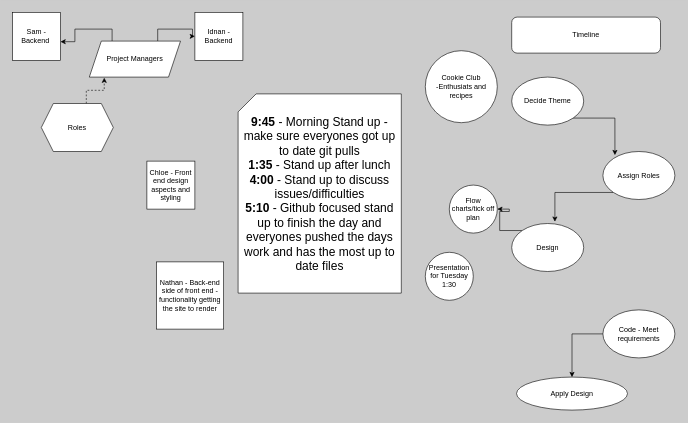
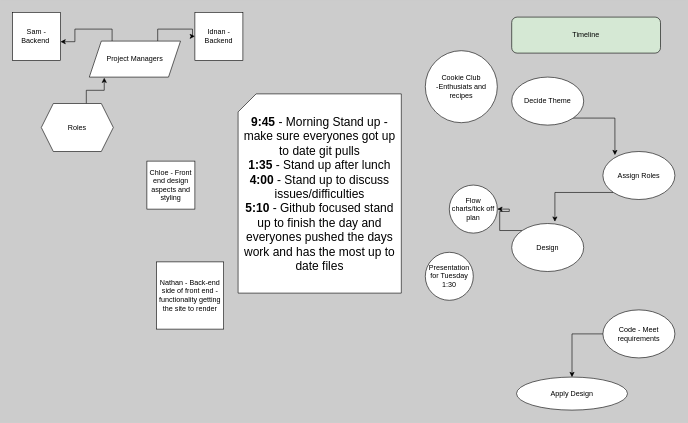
(586, 35) -> (586, 35)
(92, 90) -> (92, 90)
